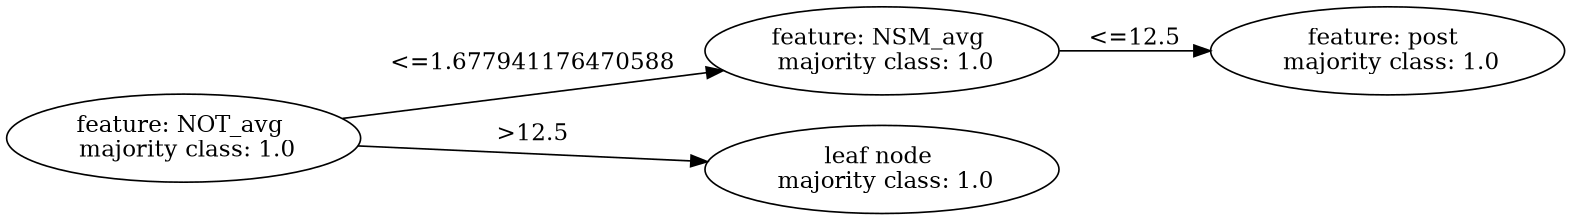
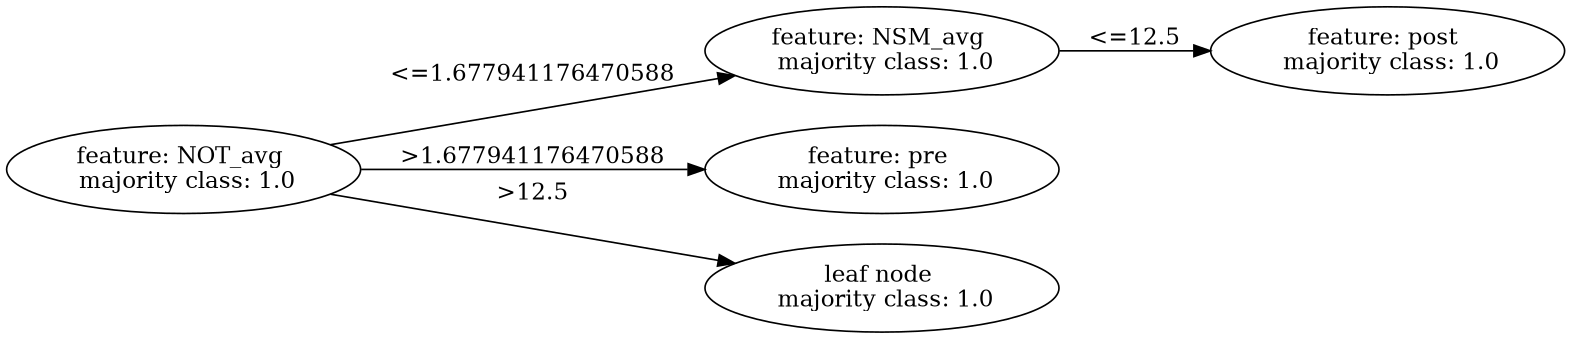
none -> (882, 169)
